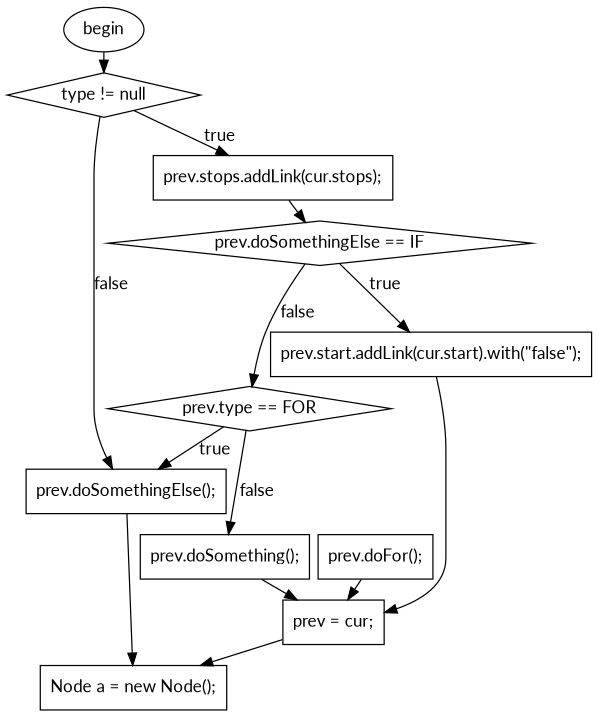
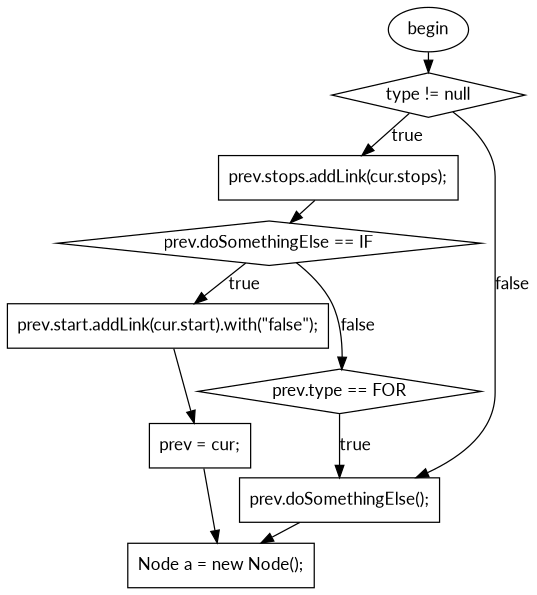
(225, 557) -> none
(376, 557) -> none
